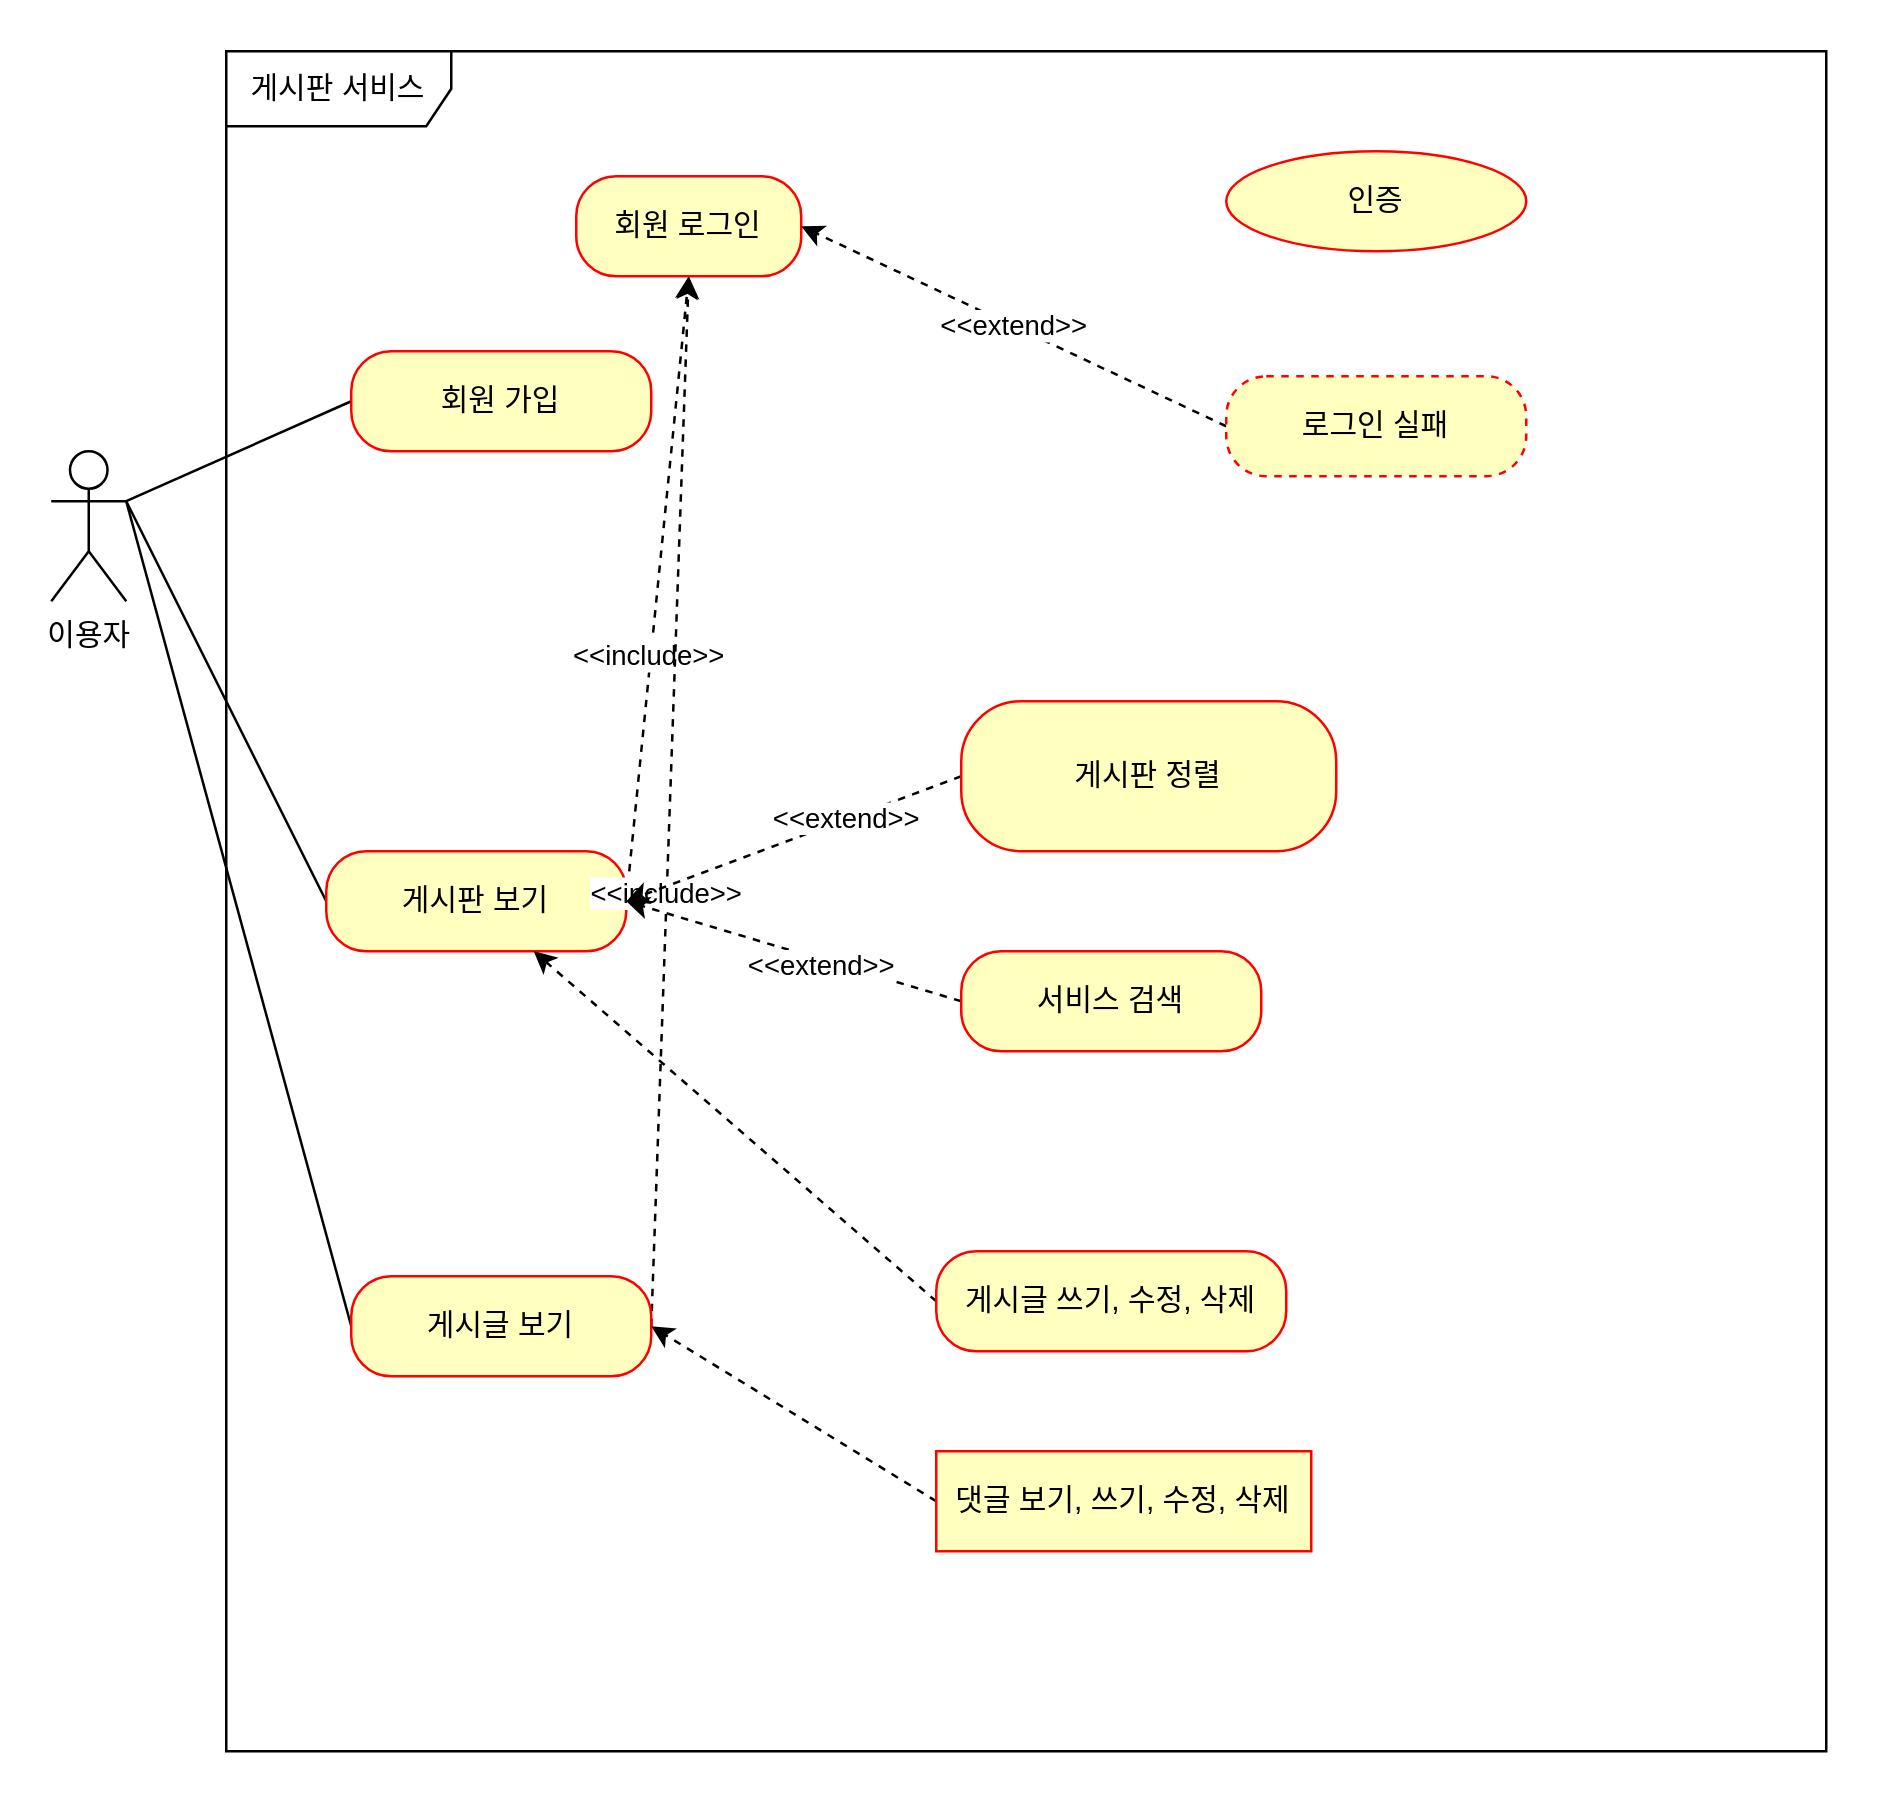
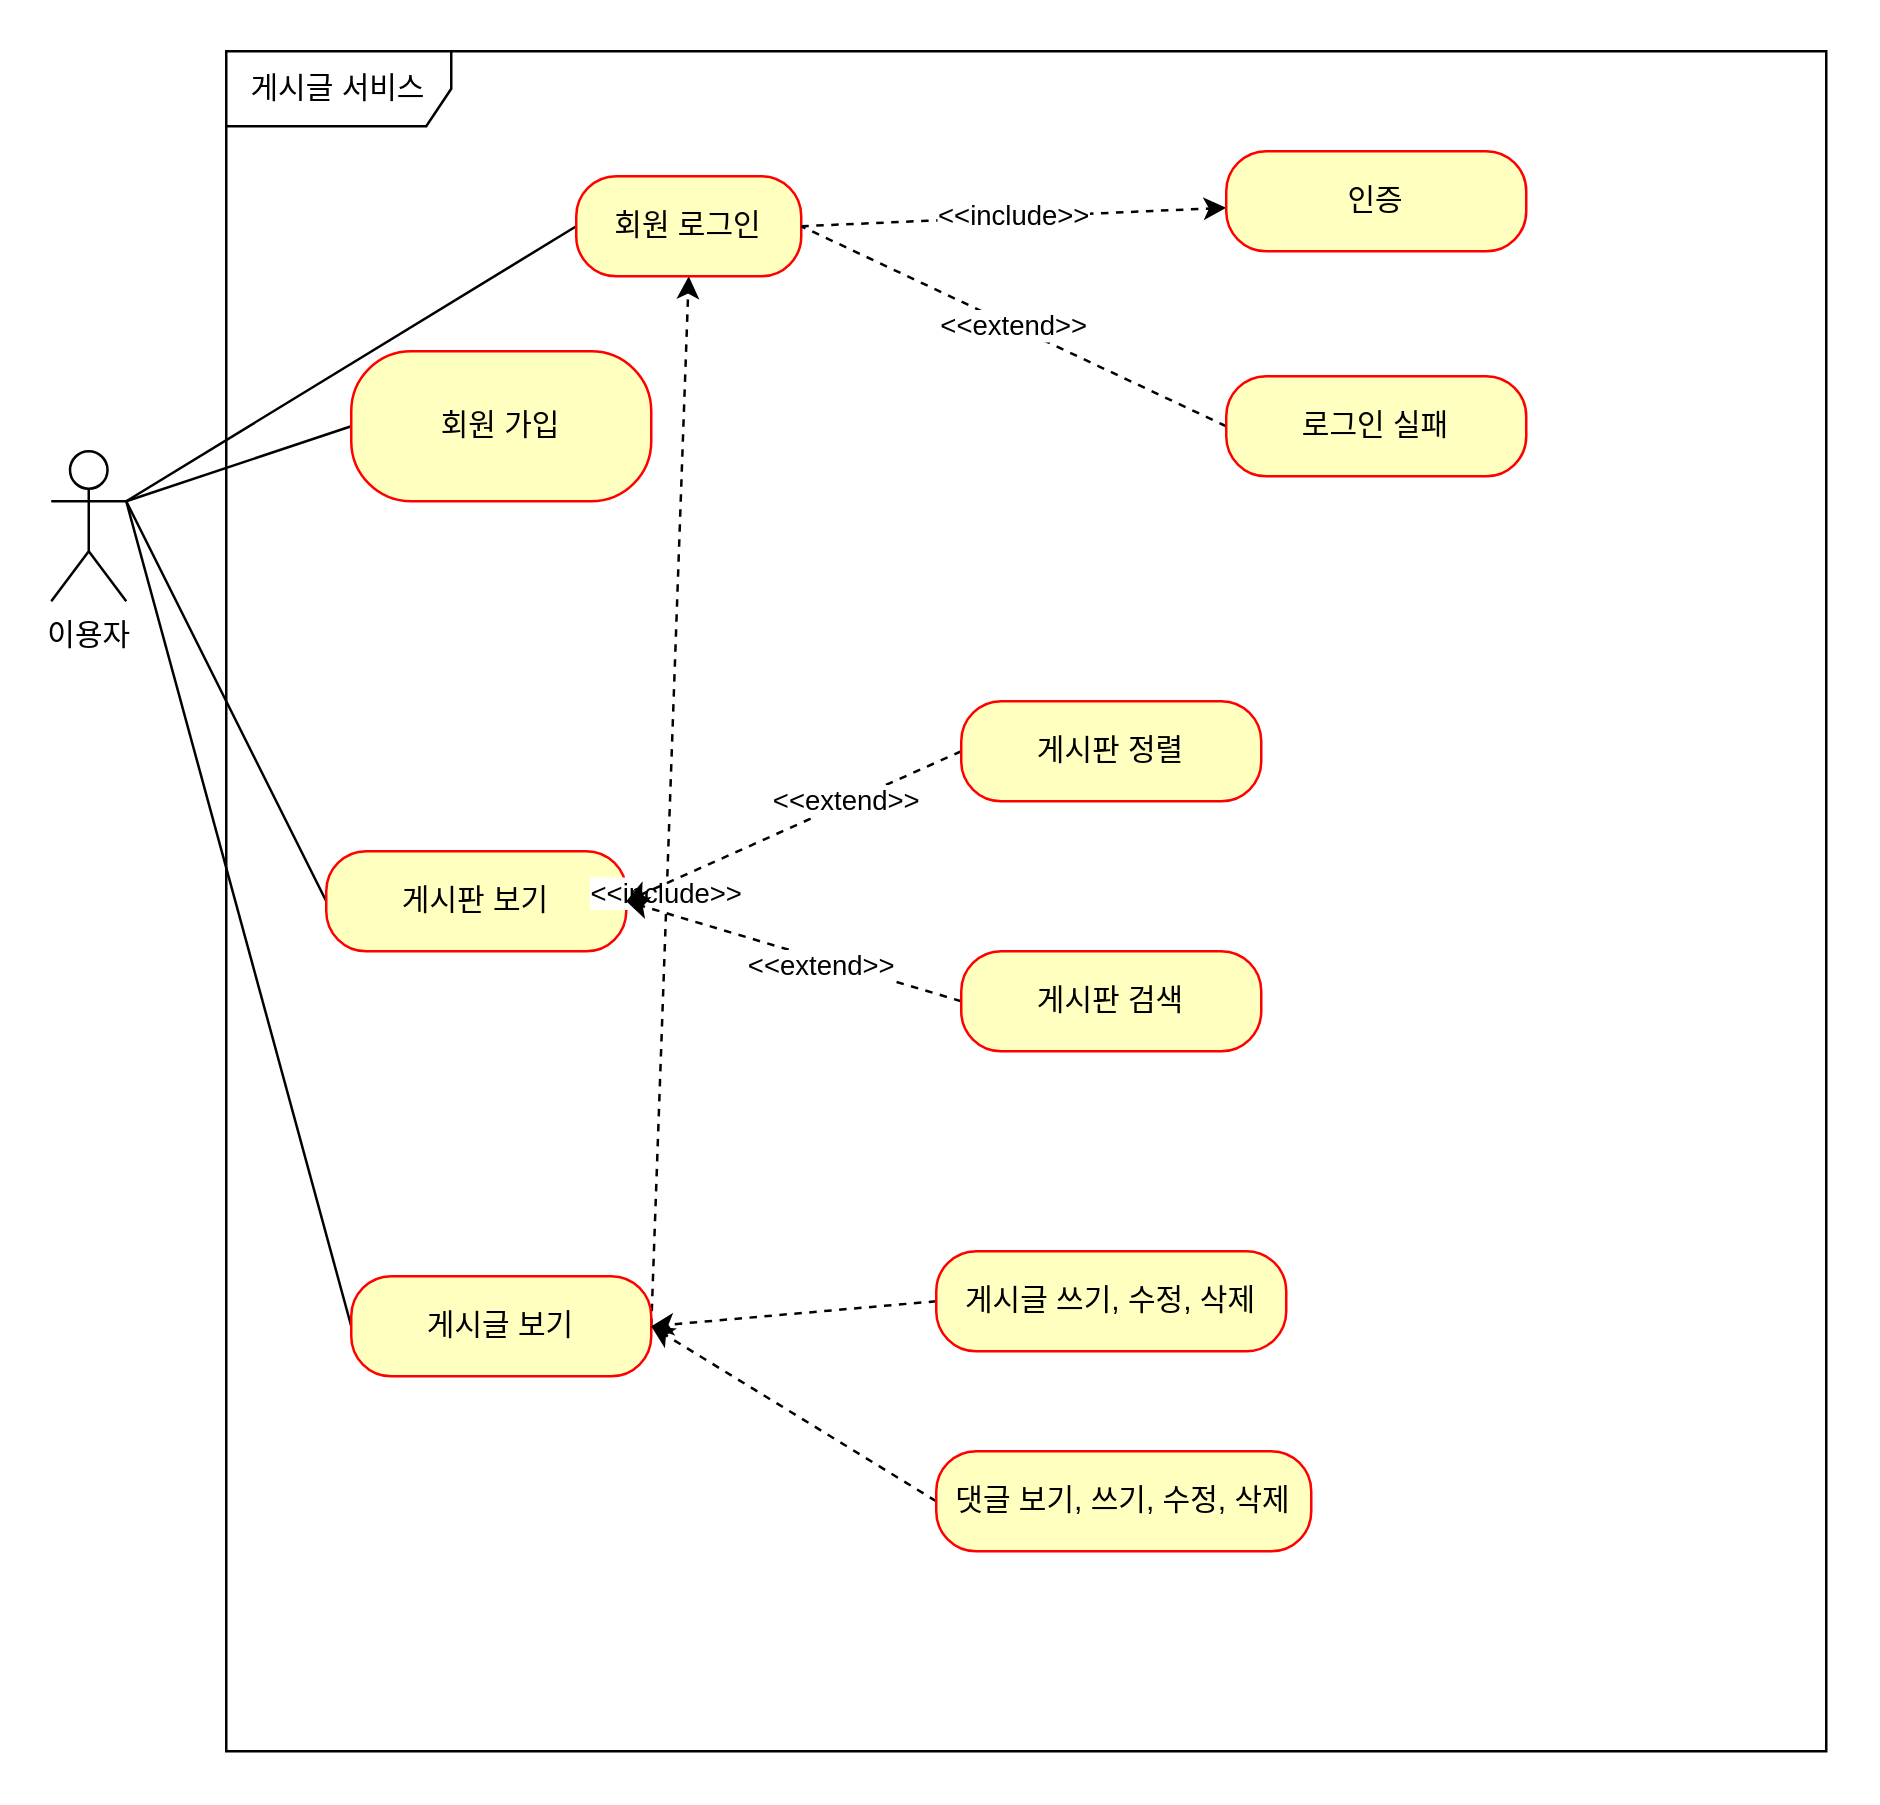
(339, 89) -> (339, 89)
(1376, 201) -> (1376, 201)
none -> (1010, 217)
(817, 234) -> (814, 232)
none -> (403, 332)
(501, 401) -> (501, 426)
(1376, 426) -> (1376, 426)
(667, 492) -> none
(1149, 776) -> (1111, 751)
(1111, 1001) -> (1111, 1001)
(800, 1183) -> (802, 1313)
(1124, 1501) -> (1124, 1501)
